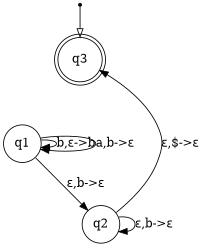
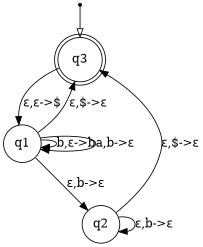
none -> (31, 86)
none -> (59, 114)
